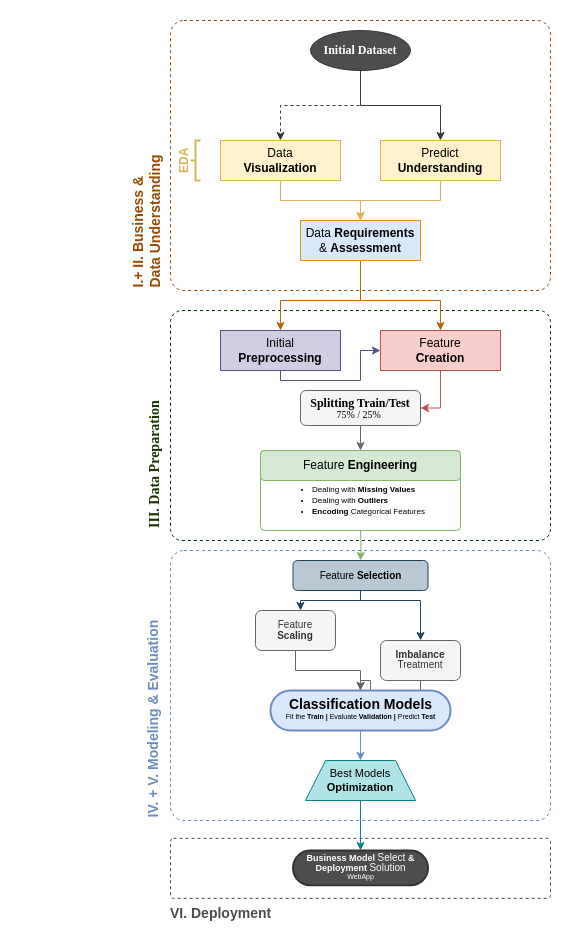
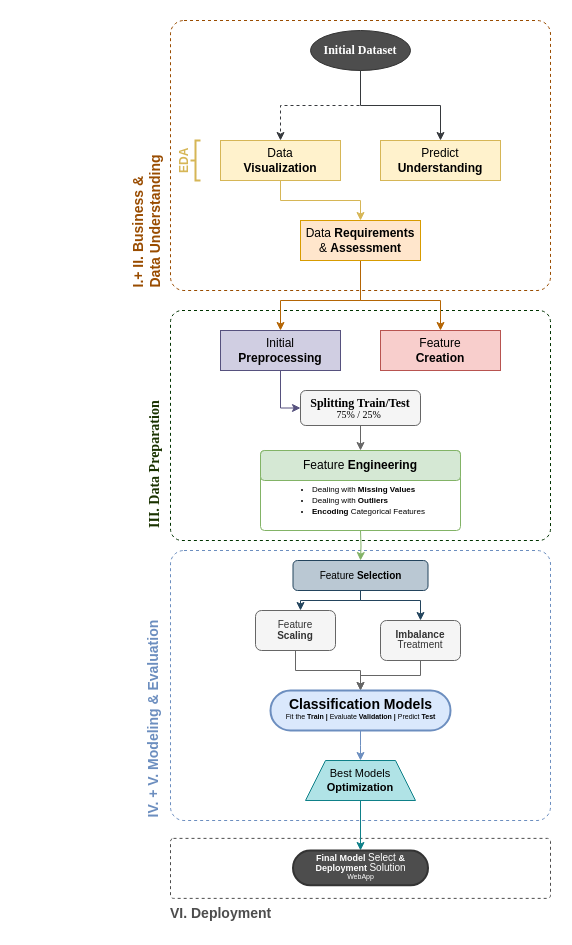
(412, 201) -> none
(361, 241) -> (361, 241)
(341, 381) -> (281, 399)
(441, 396) -> none
(421, 661) -> (421, 641)
(361, 868) -> (361, 868)
